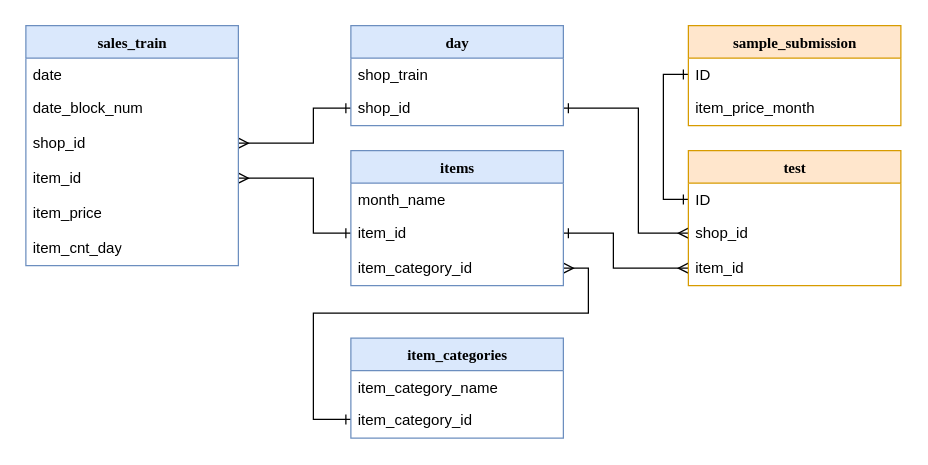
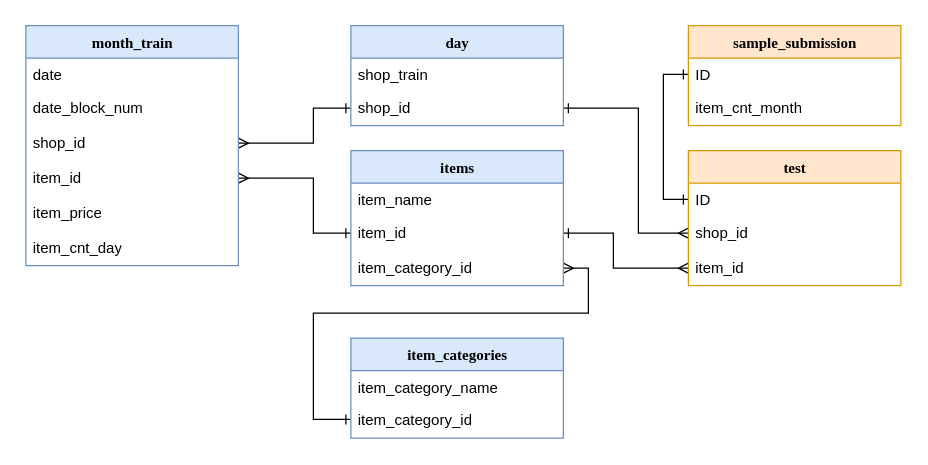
(133, 43) -> (133, 43)
(759, 108) -> (752, 108)
(400, 201) -> (394, 201)
